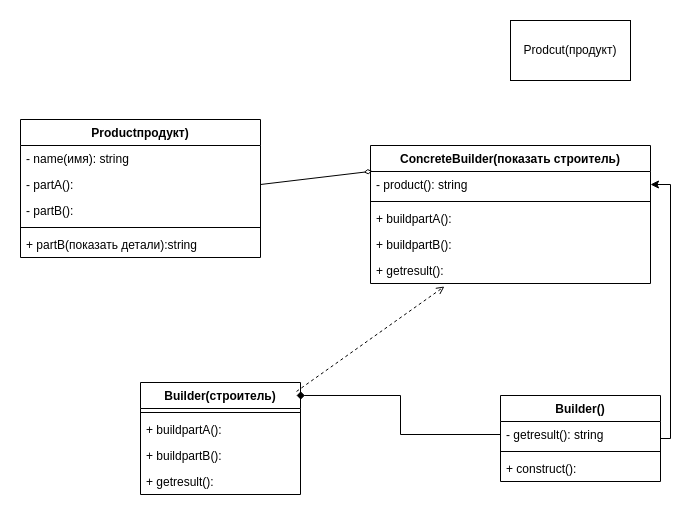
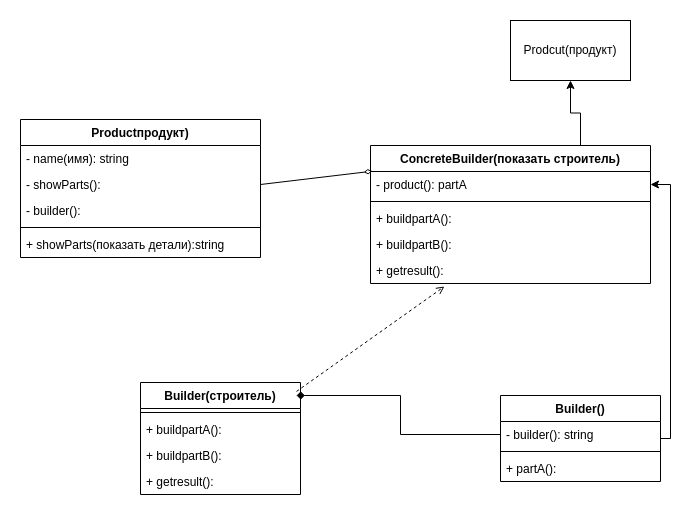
none -> (579, 113)
(57, 186) -> (70, 186)
(434, 186) -> (432, 186)
(57, 212) -> (61, 212)
(124, 246) -> (138, 246)
(569, 436) -> (561, 436)
(550, 470) -> (537, 470)
